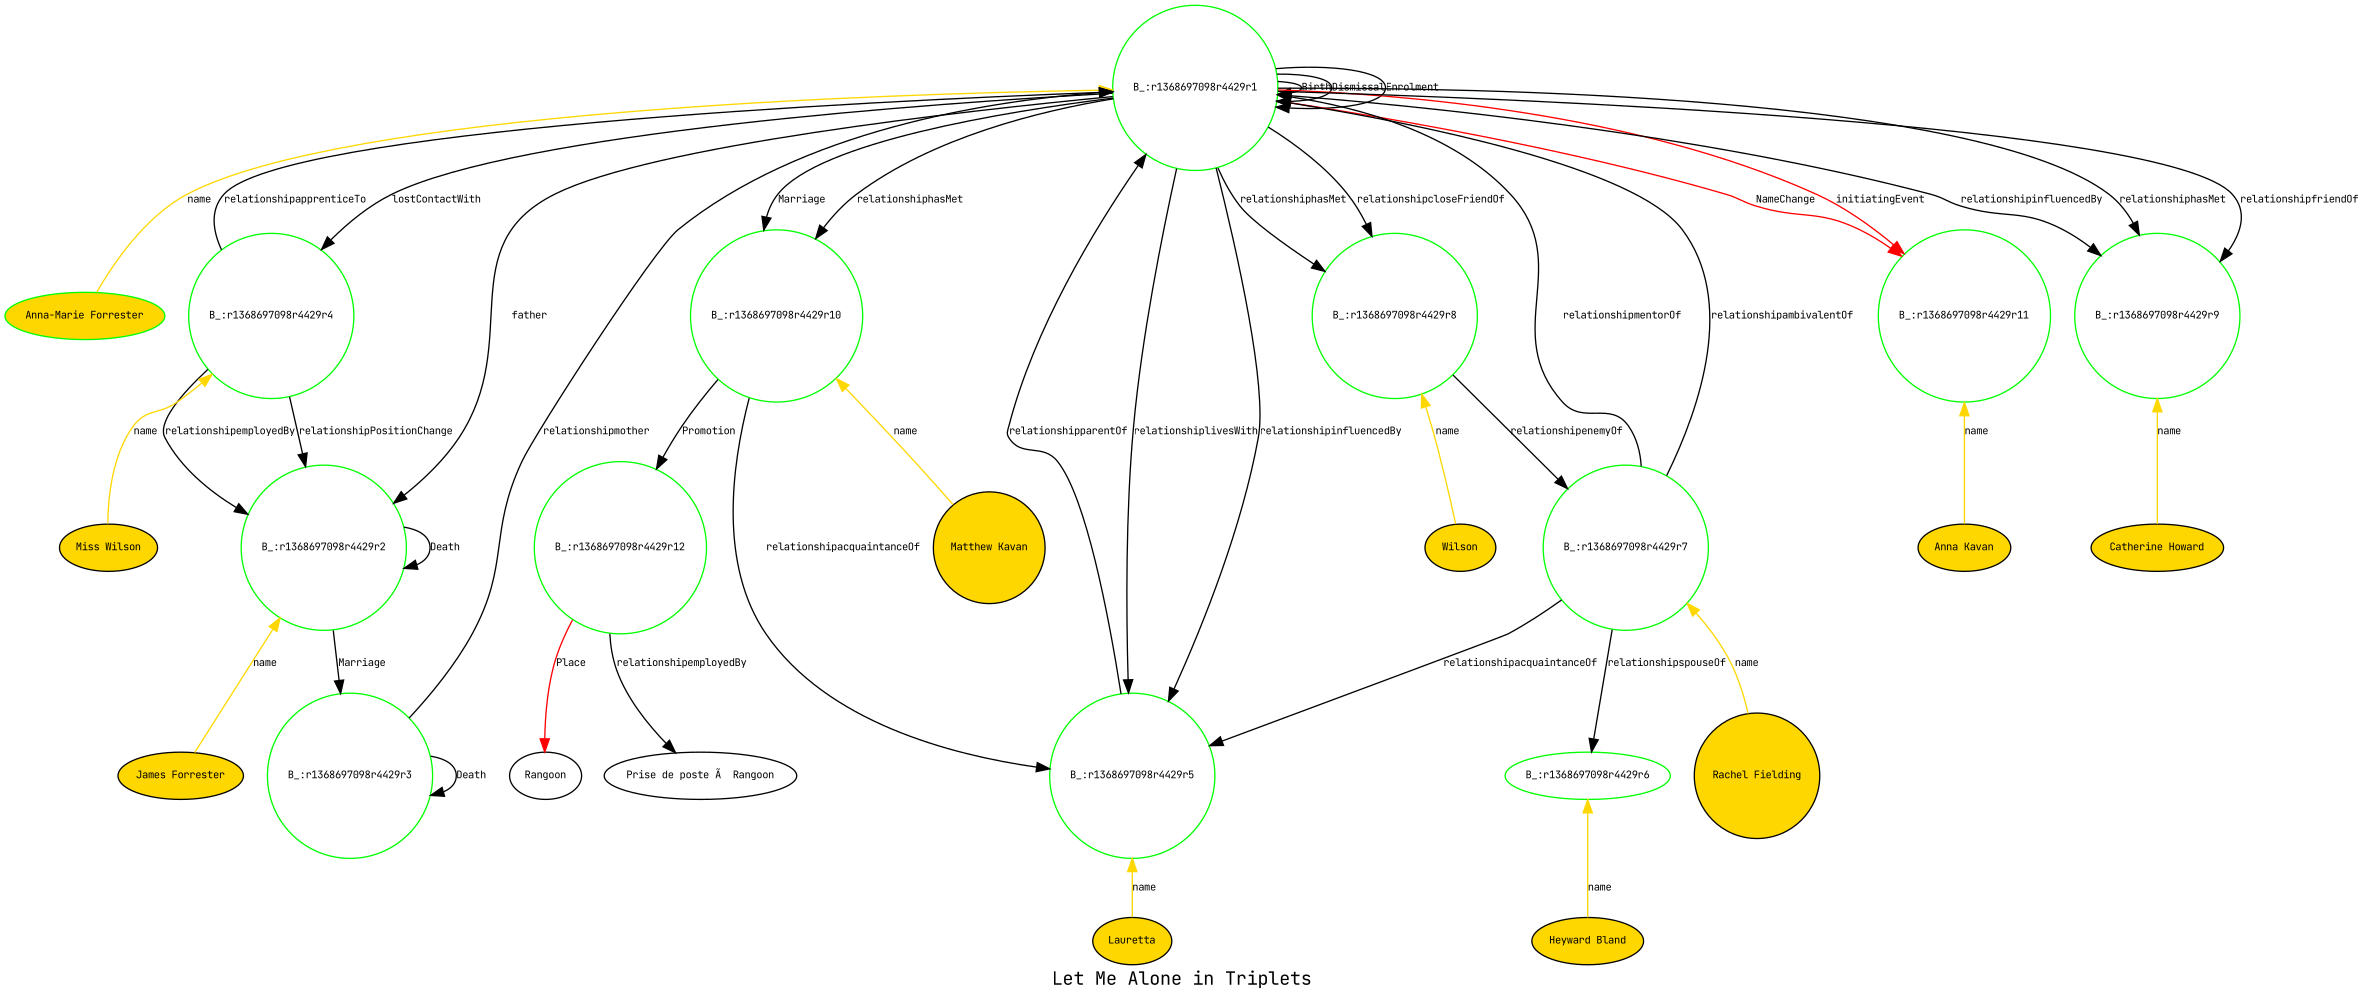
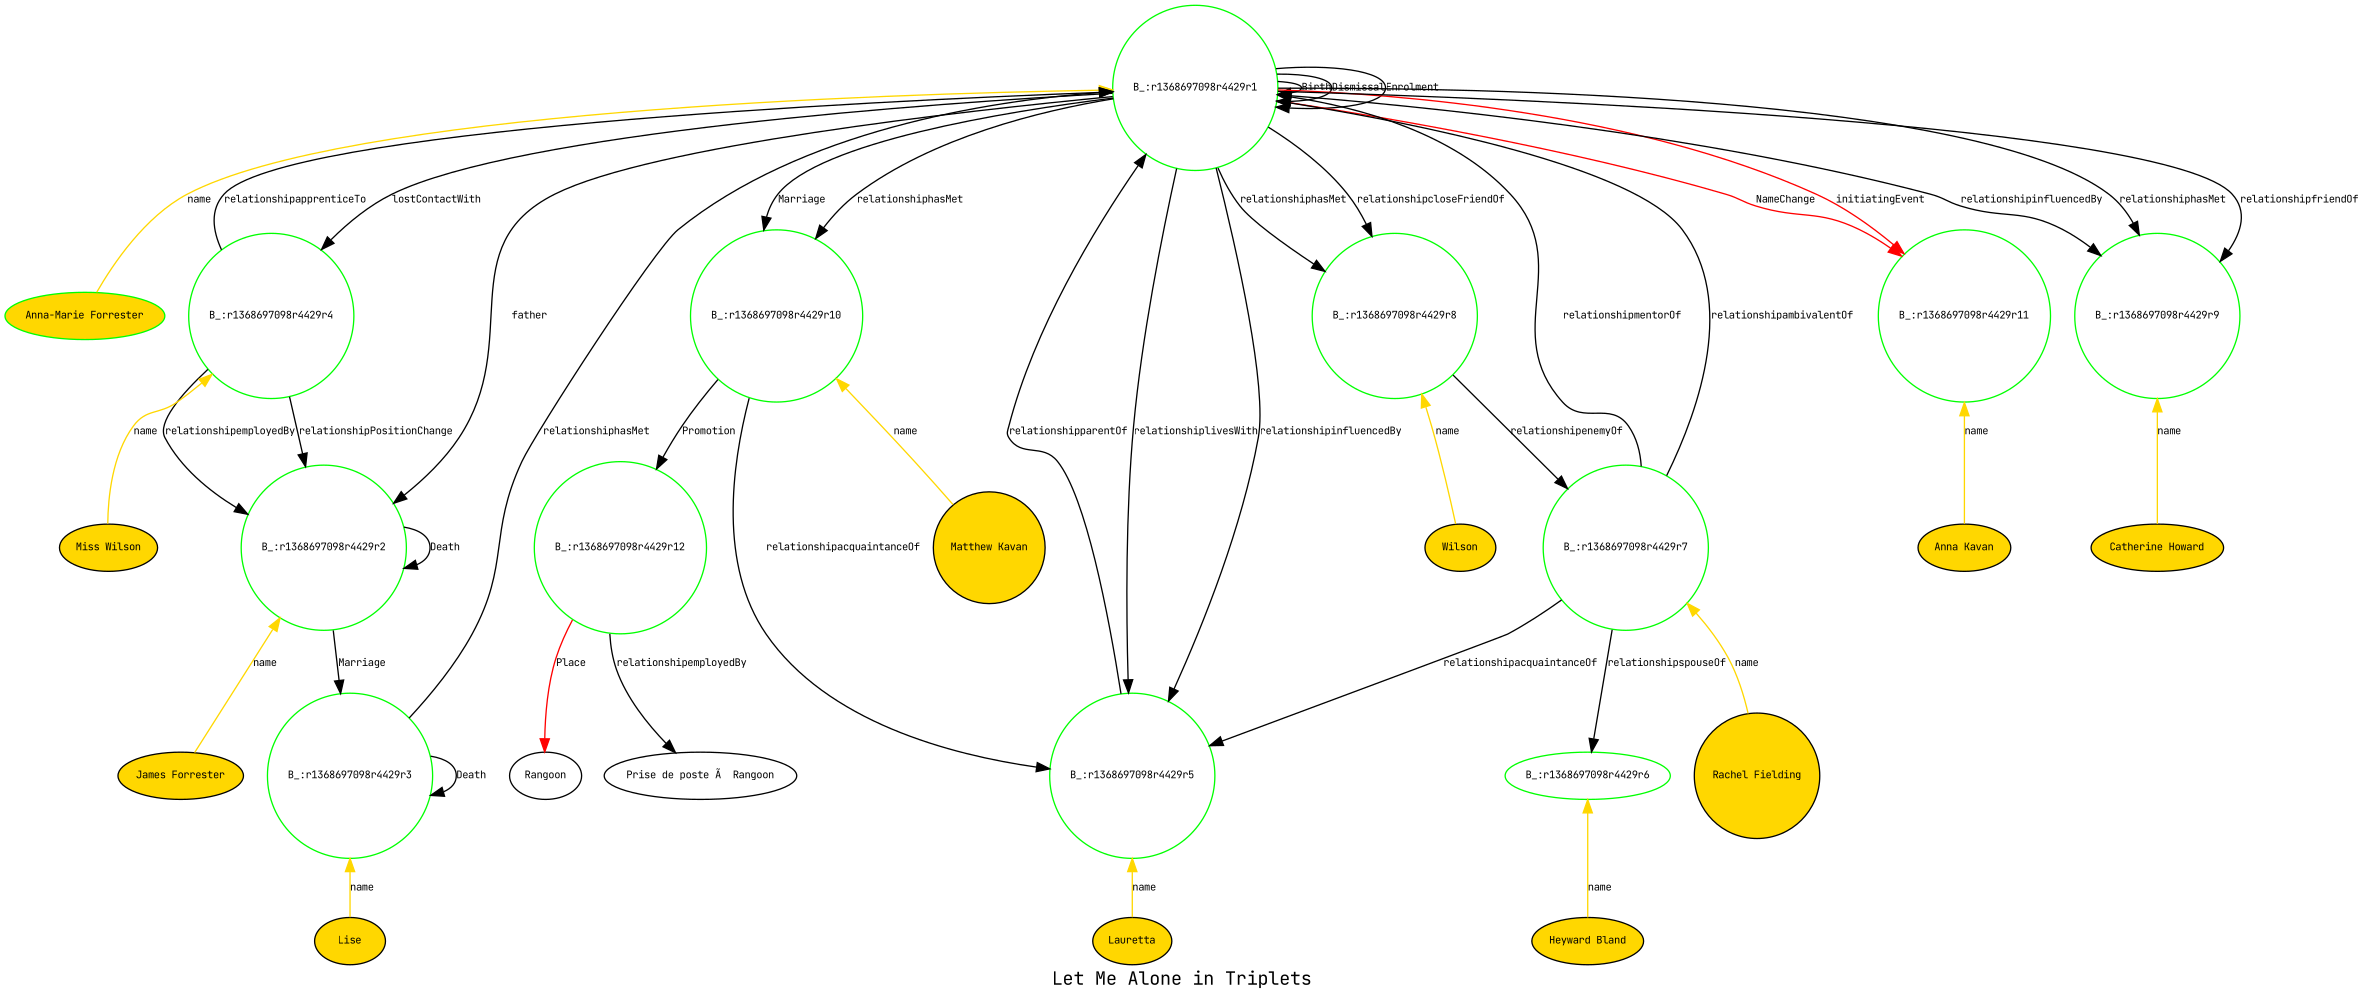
(597, 432) -> (597, 432)
none -> (350, 941)
